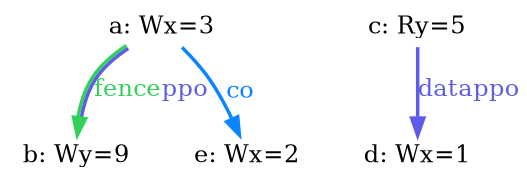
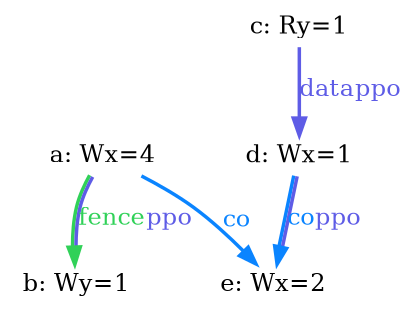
(162, 27) -> (103, 156)
(418, 27) -> (299, 27)
(77, 156) -> (77, 285)
none -> (288, 211)
